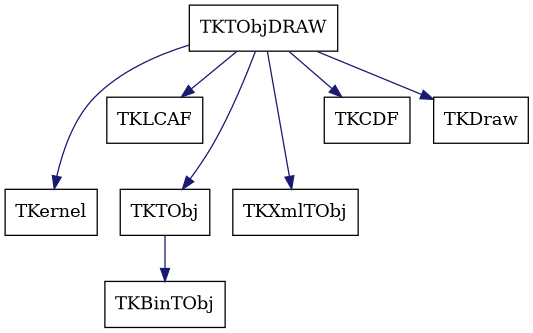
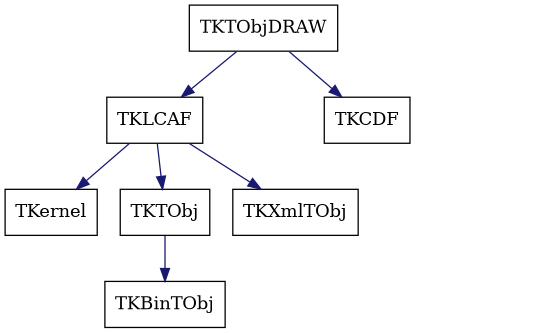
(102, 90) -> (108, 162)
(278, 114) -> (219, 163)
(227, 117) -> (159, 160)
(481, 120) -> none
